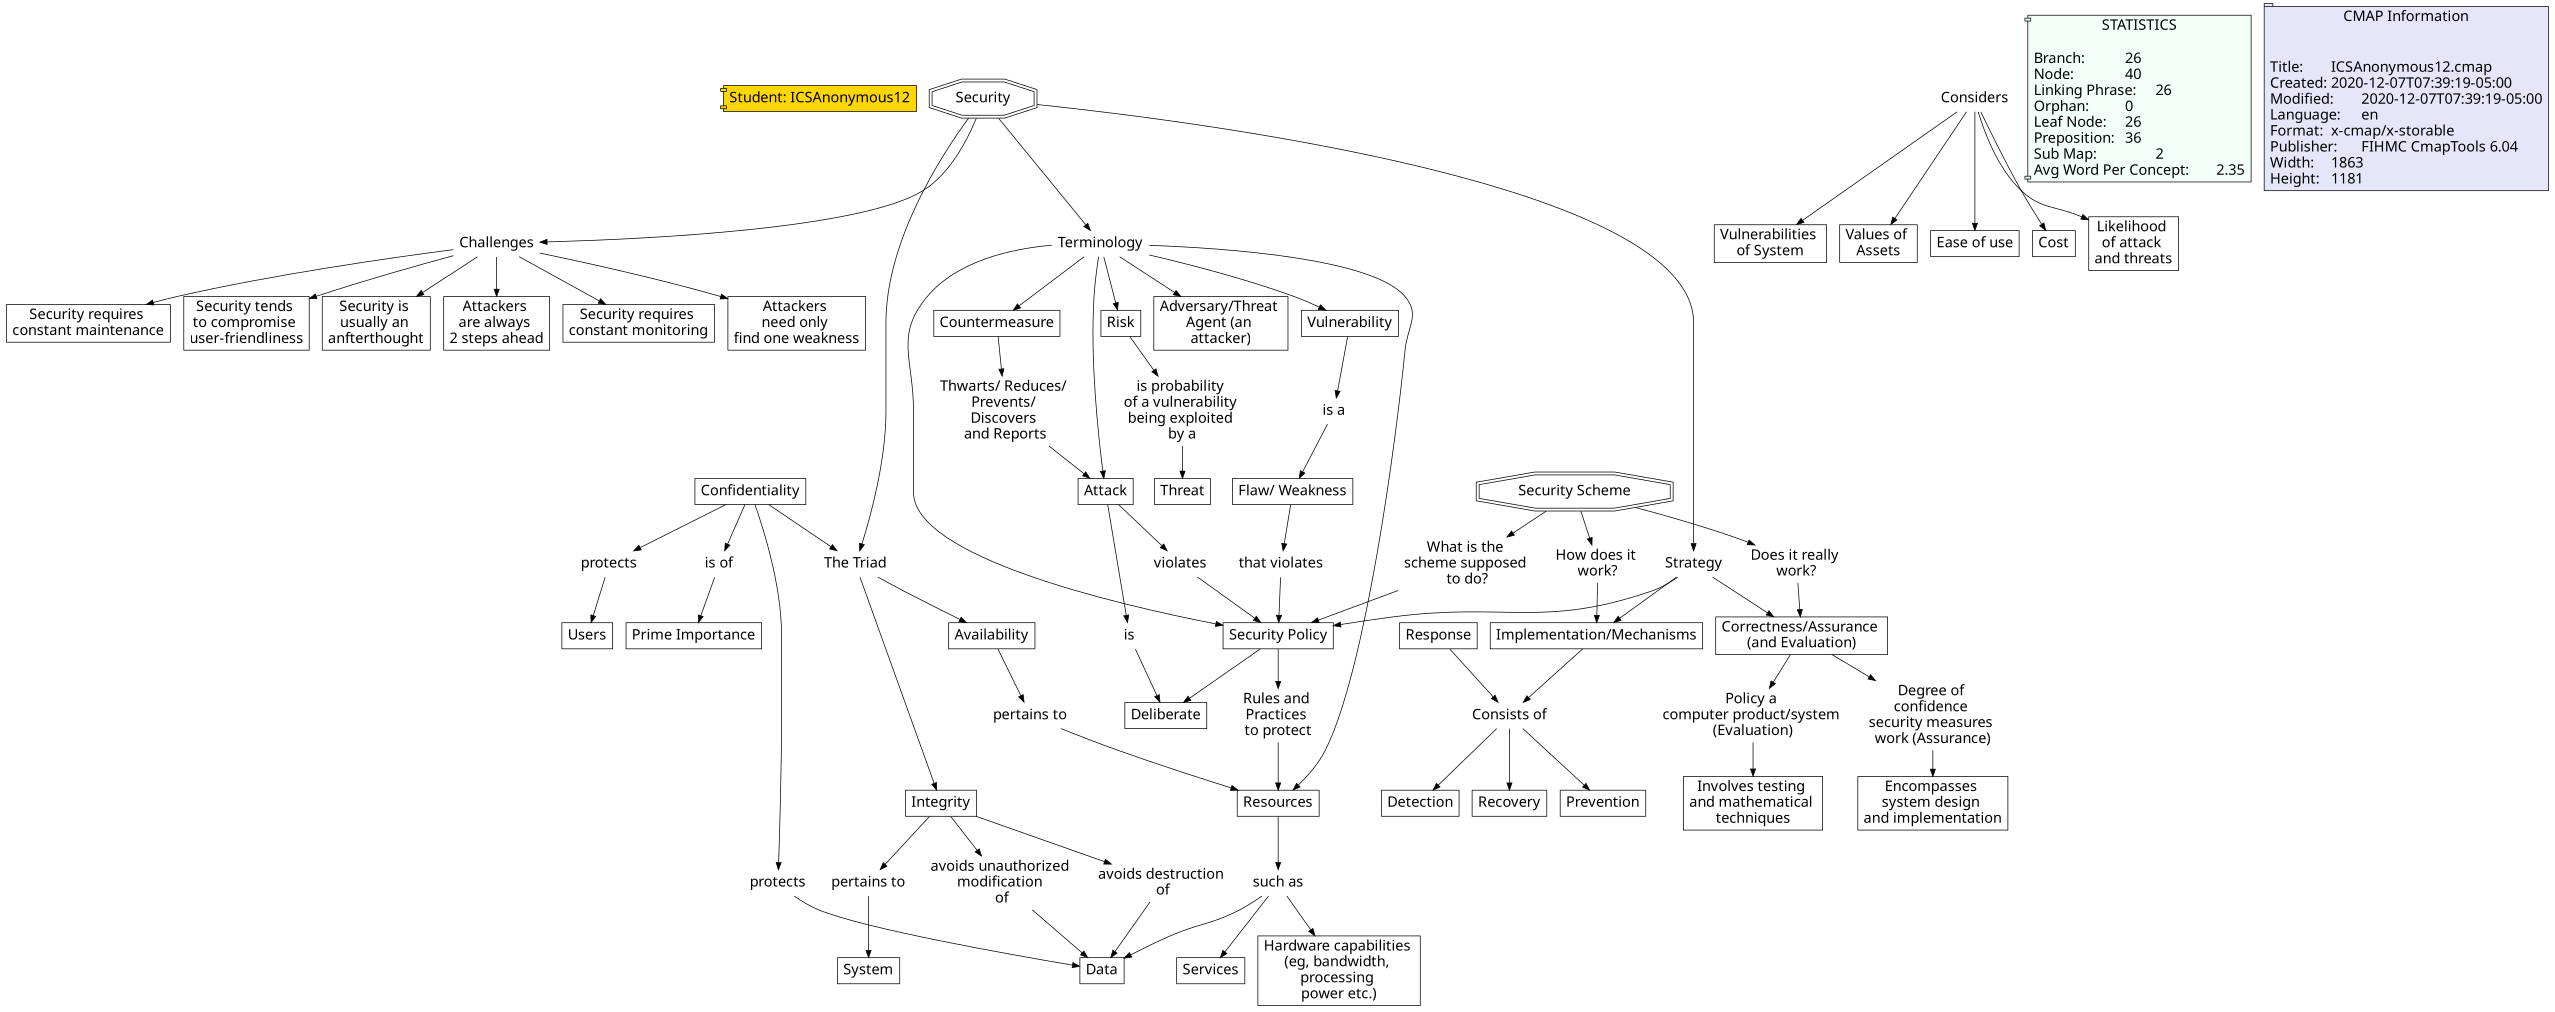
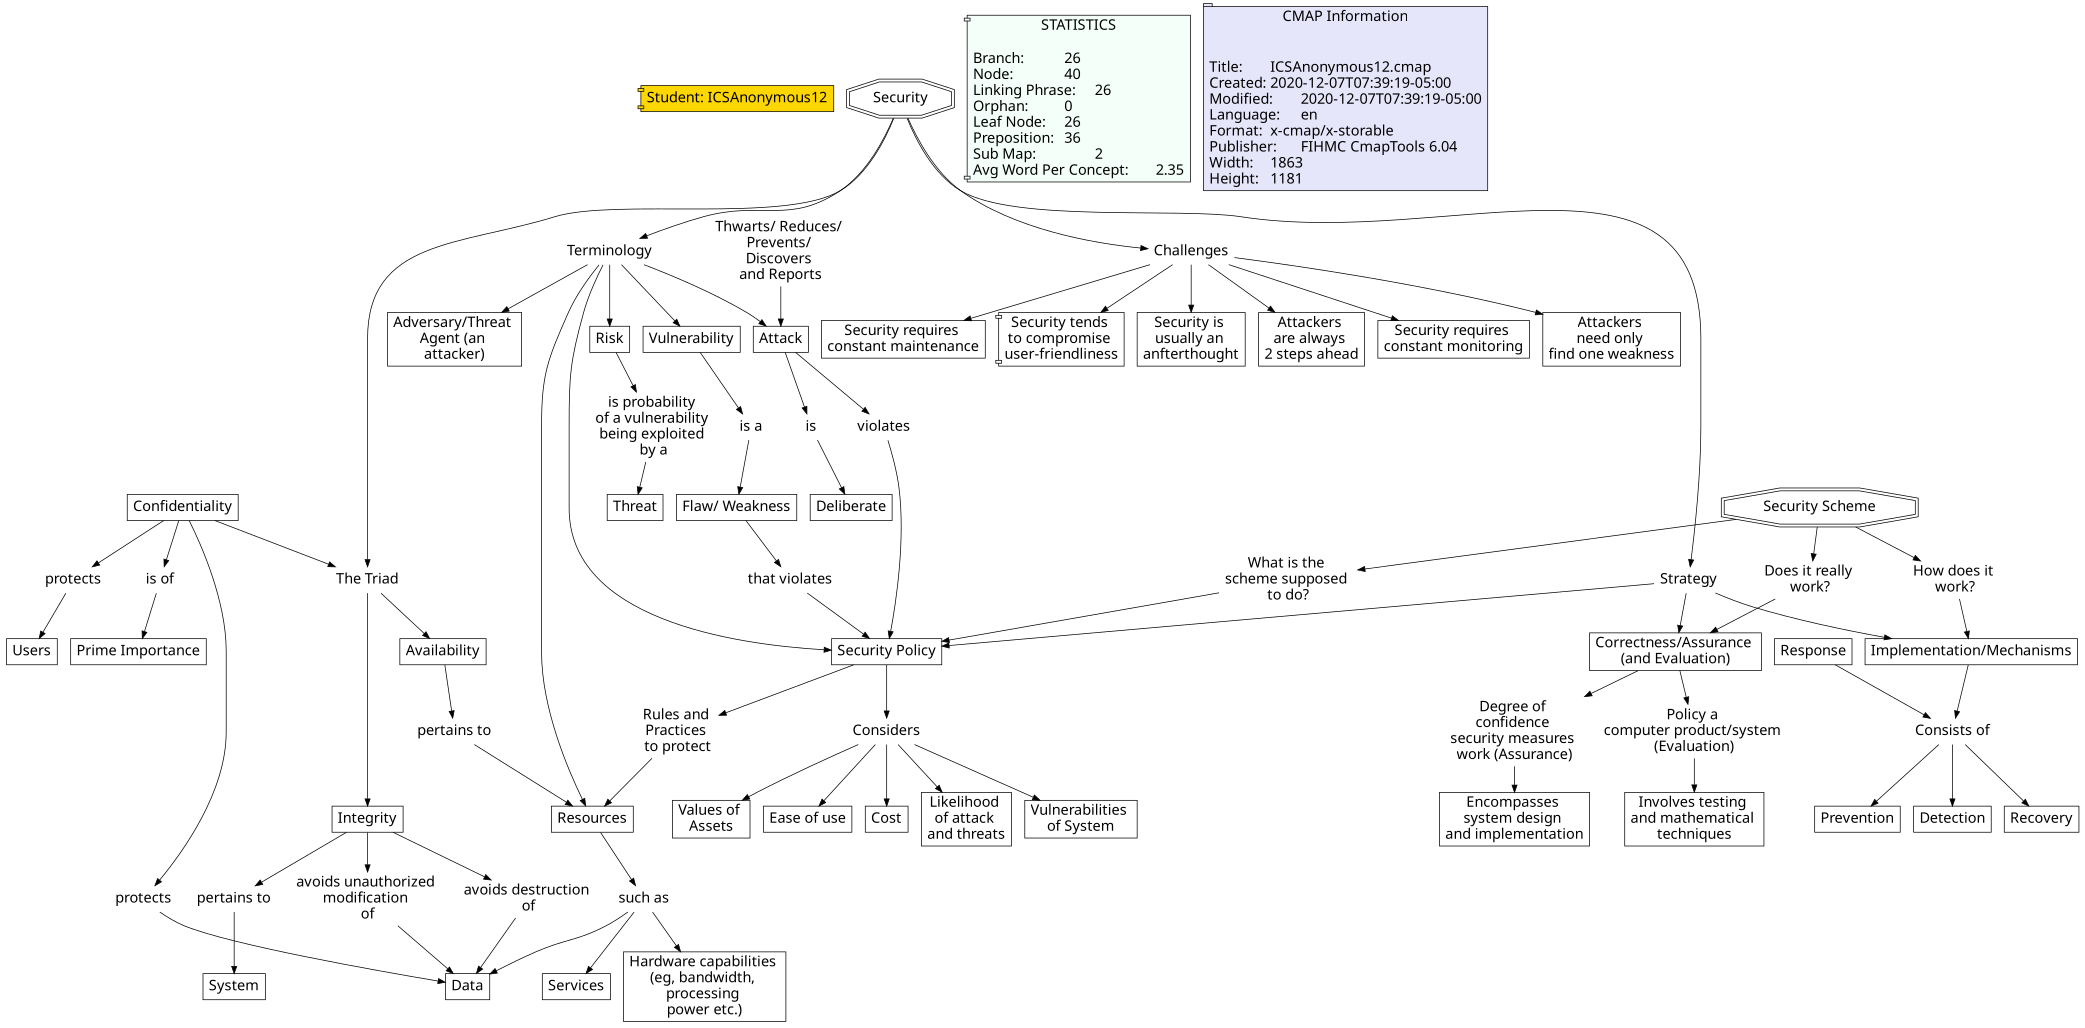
(247, 323) -> (1061, 339)
(997, 323) -> none
(1225, 674) -> (887, 688)
